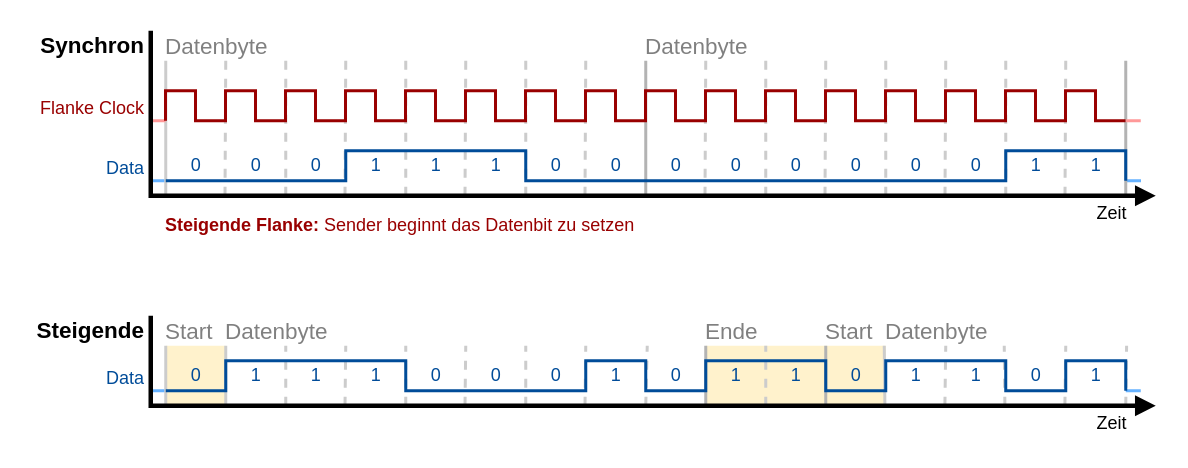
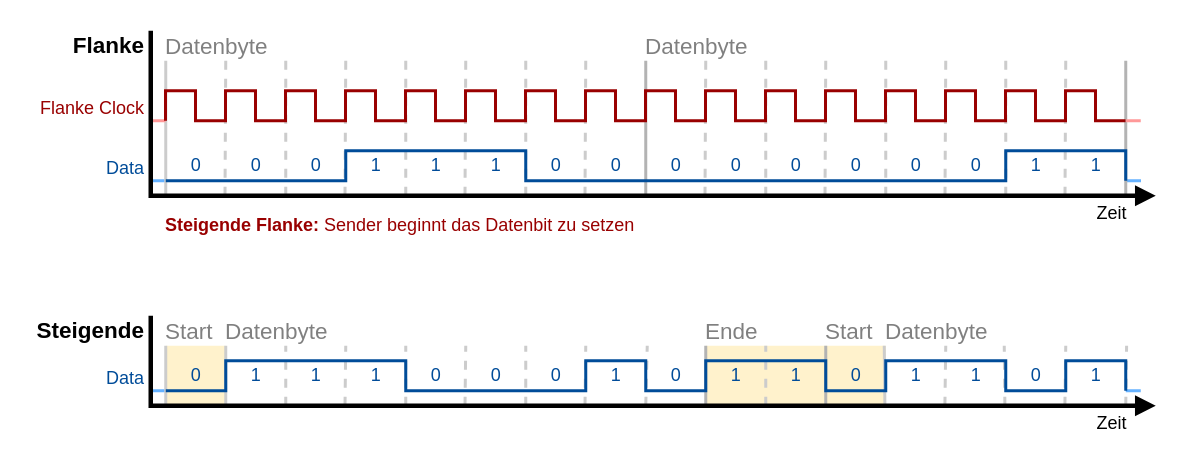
(94, 46) -> (110, 46)
